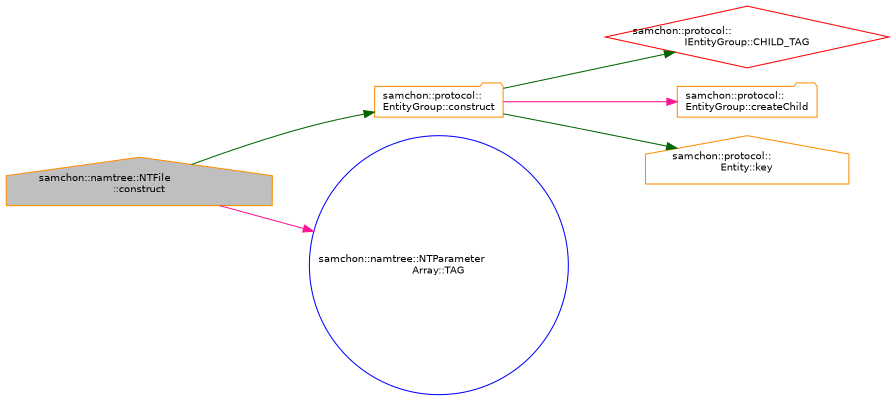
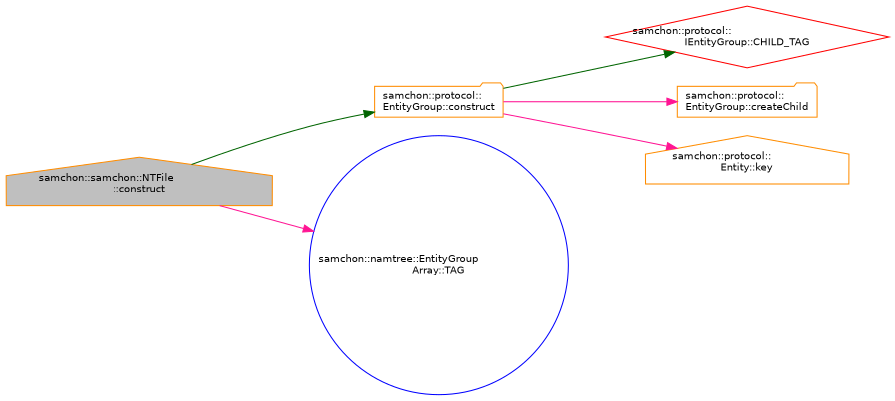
(585, 130) -> (585, 130)
(139, 184) -> (139, 184)
(439, 265) -> (439, 265)
